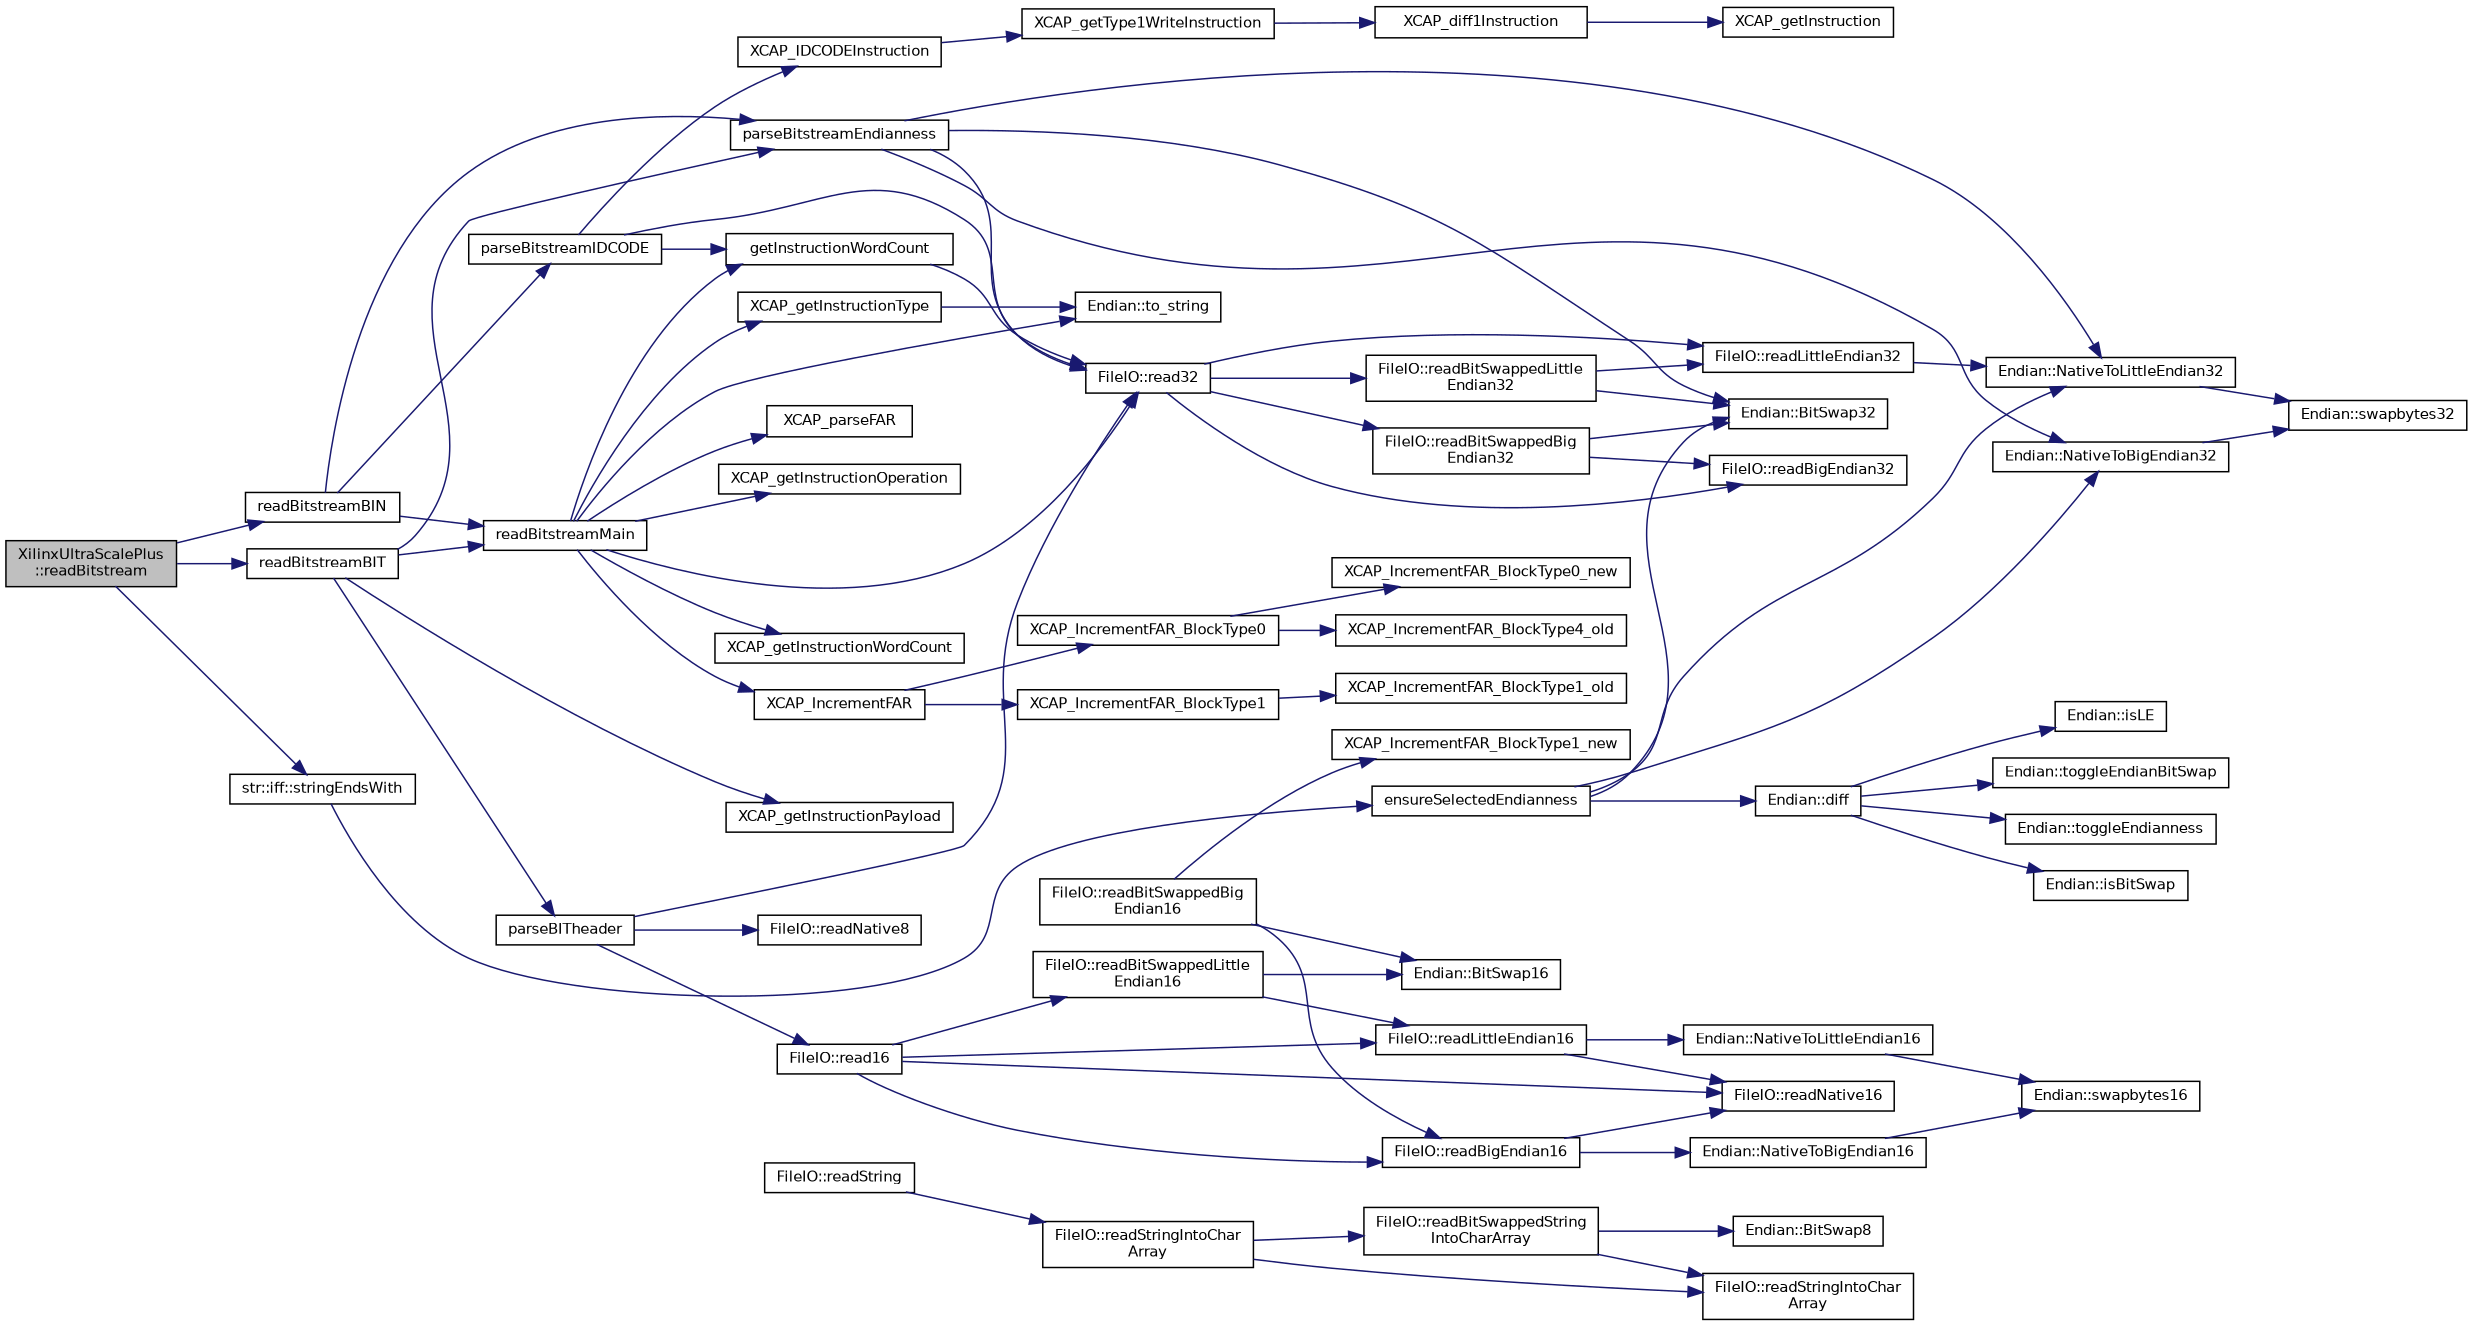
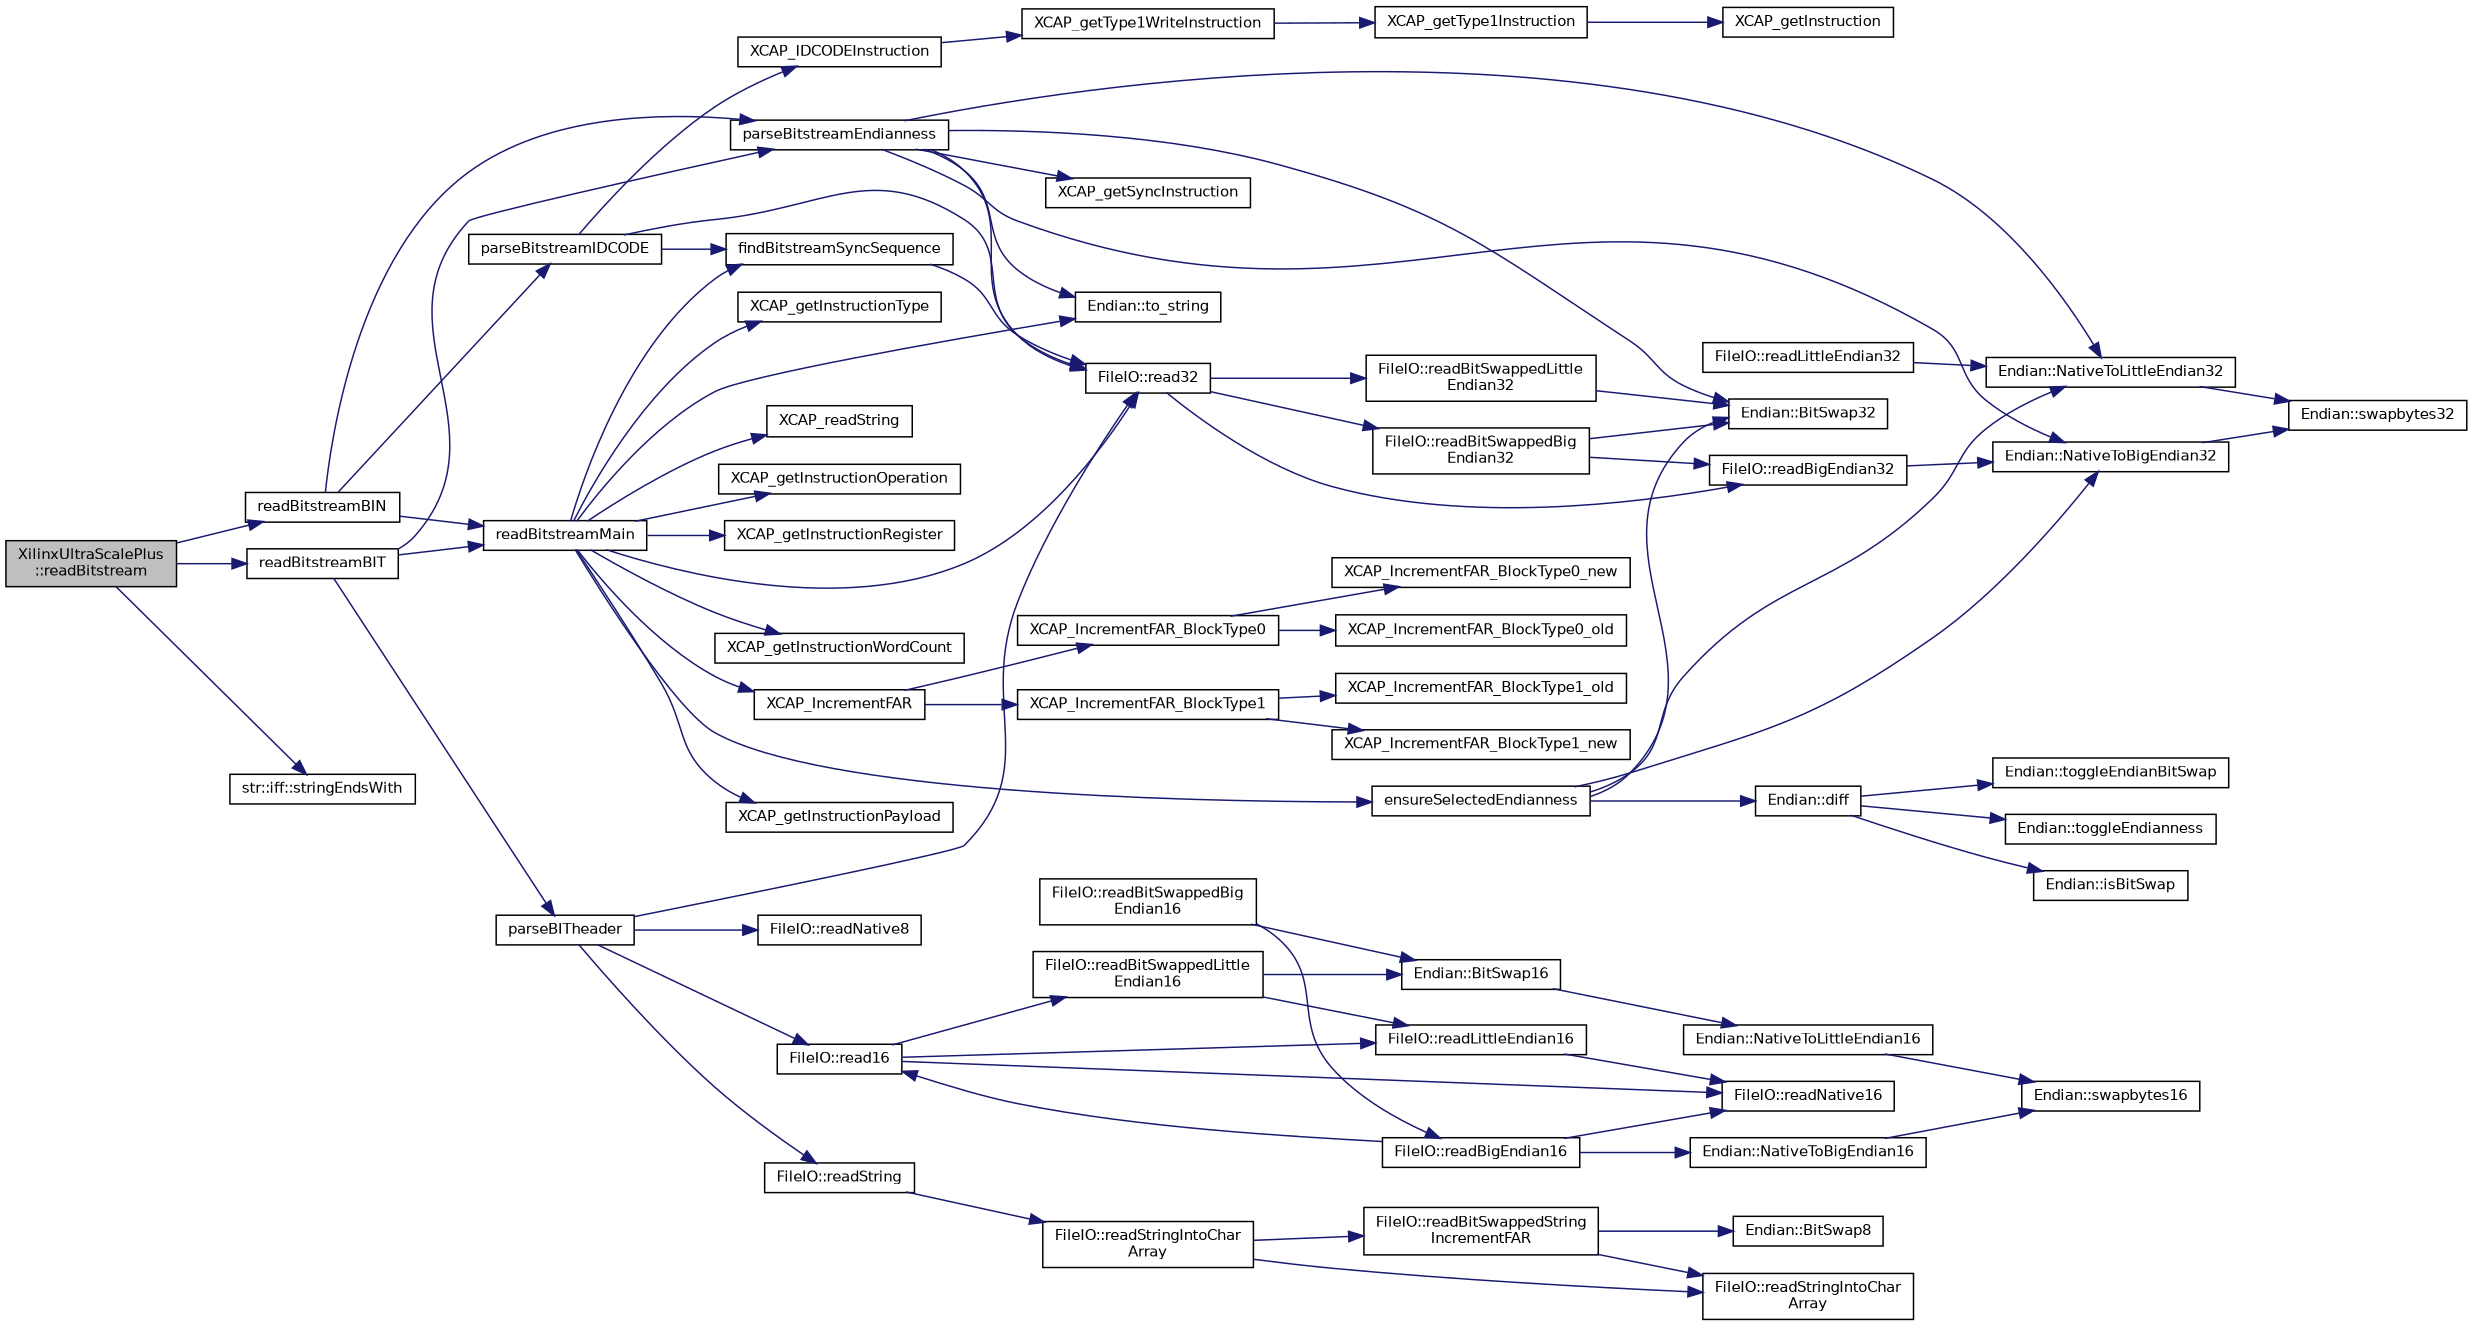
(1481, 22) -> (1481, 22)
none -> (1148, 193)
(840, 249) -> (840, 249)
(1010, 307) -> (1002, 251)
(1445, 335) -> none
(1642, 368) -> none
(840, 421) -> (840, 421)
none -> (1942, 464)
none -> (840, 535)
(1481, 630) -> (1481, 630)
(549, 700) -> (674, 711)
(2111, 716) -> none
(1276, 803) -> (1307, 724)
(840, 990) -> (917, 781)
(1627, 1040) -> (1637, 1006)
none -> (684, 1058)
(1106, 1145) -> (1147, 1123)
(1481, 1231) -> (1481, 1231)
